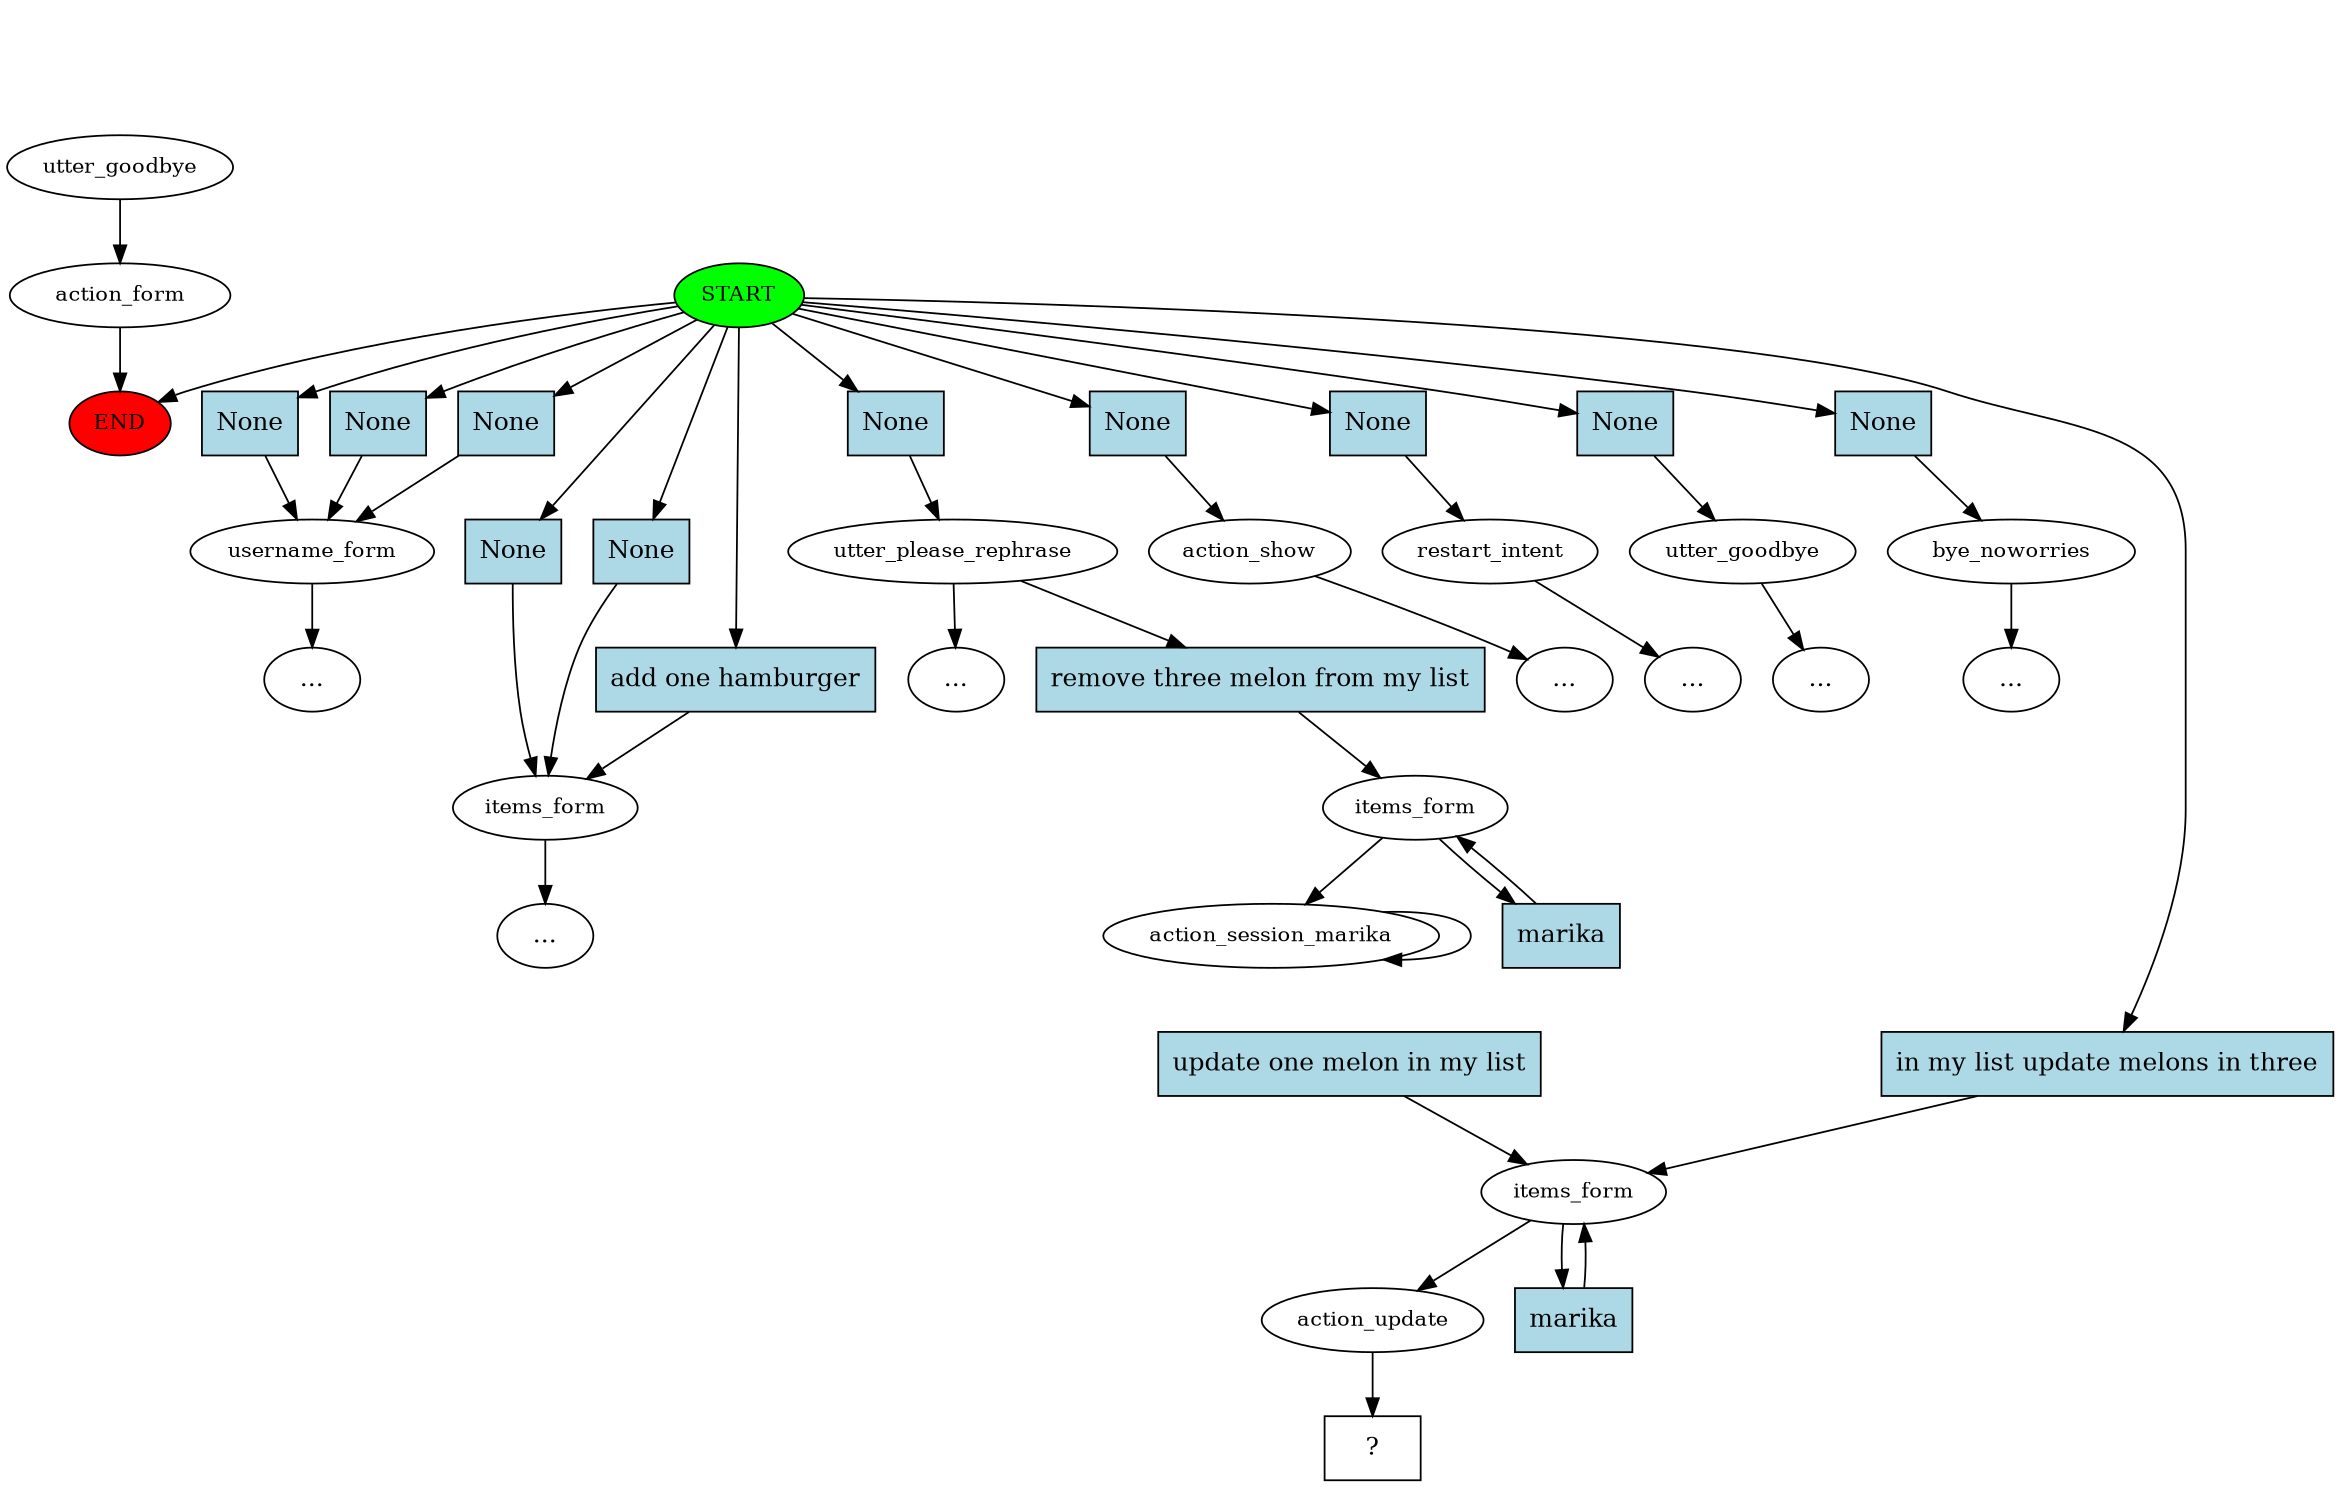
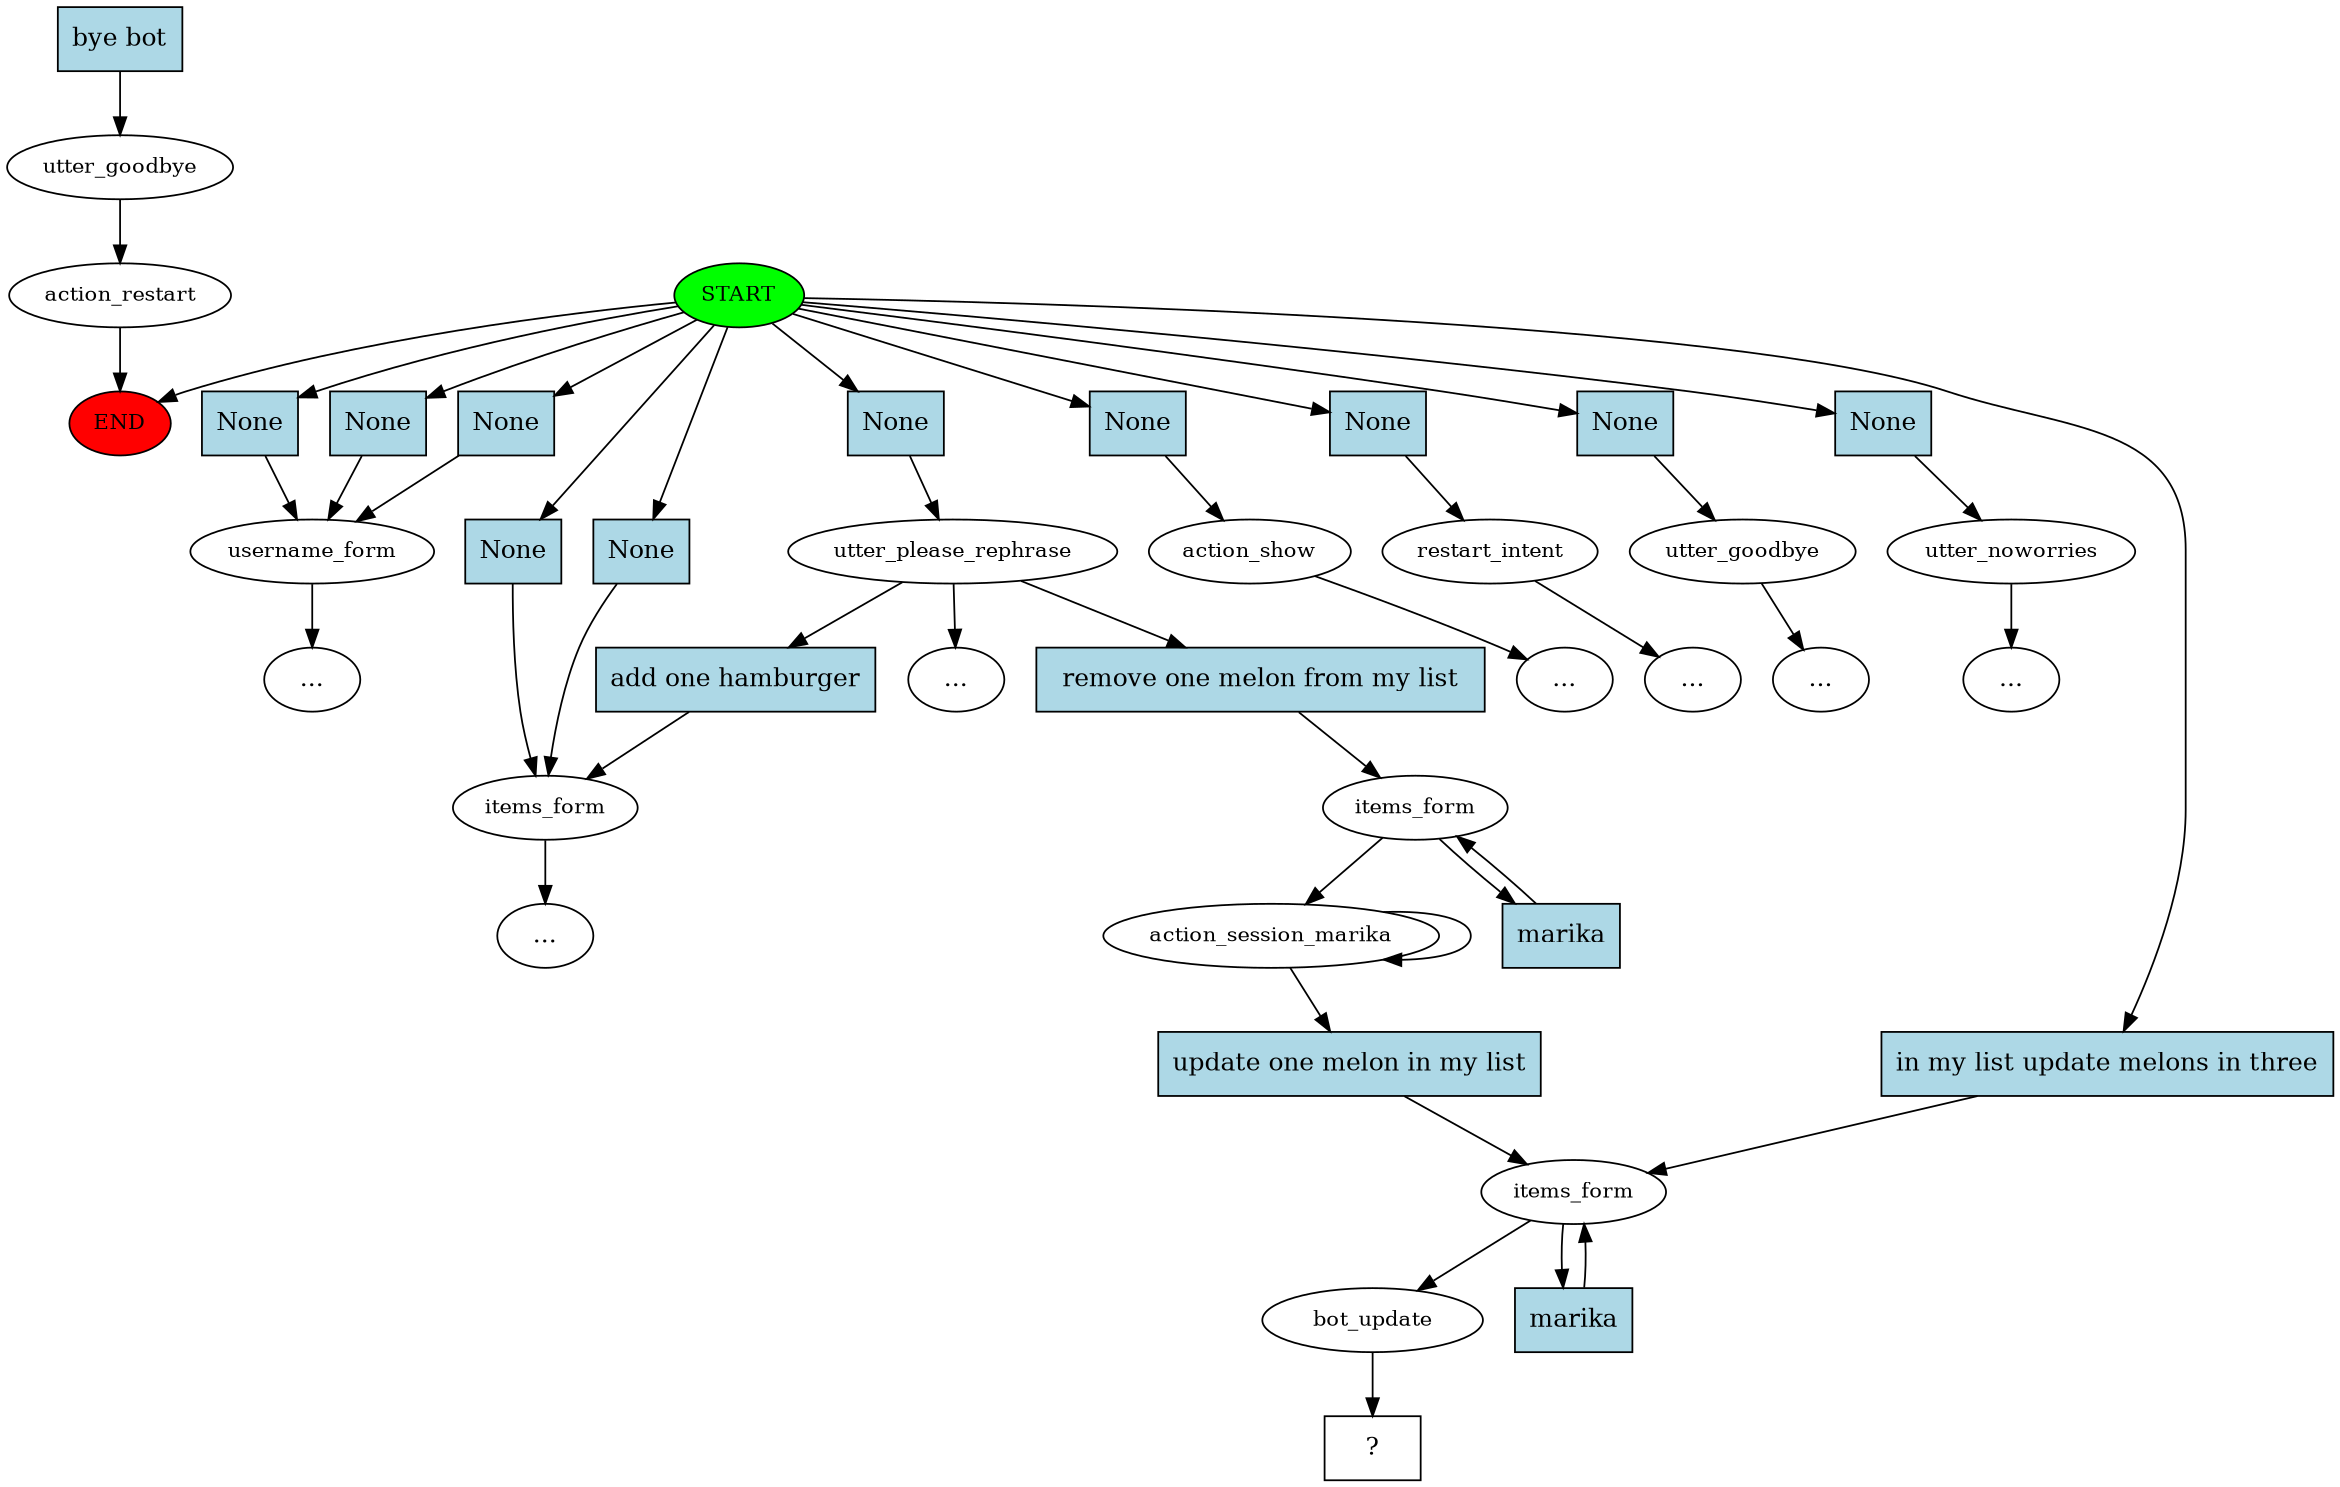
none -> (120, 39)
(120, 295) -> (120, 295)
(738, 478) -> (854, 610)
(2011, 552) -> (2011, 552)
(1261, 680) -> (1261, 680)
none -> (1305, 992)
(1373, 1320) -> (1373, 1320)
